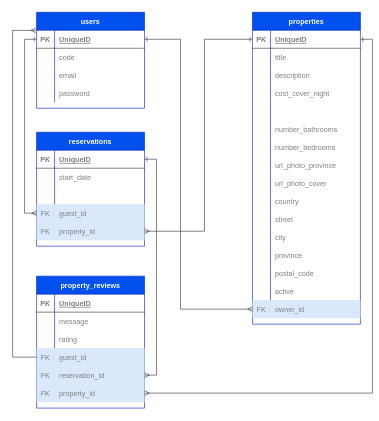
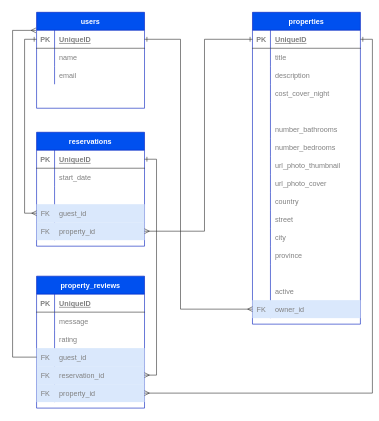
(67, 58) -> (67, 58)
(99, 93) -> none
(309, 166) -> (310, 166)
(315, 273) -> none
